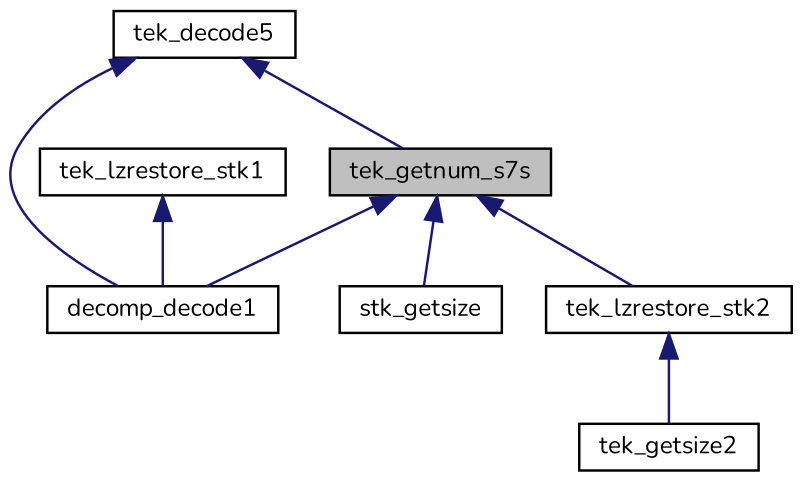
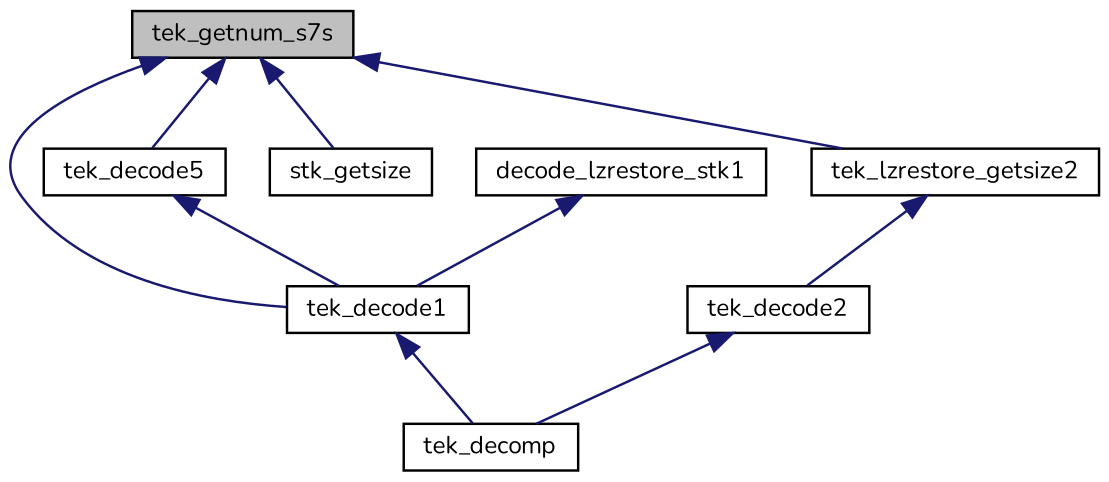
(334, 110) -> (181, 113)
(163, 172) -> (621, 172)
(163, 310) -> (378, 310)
(669, 310) -> (955, 172)
none -> (491, 447)
(669, 447) -> (778, 310)
